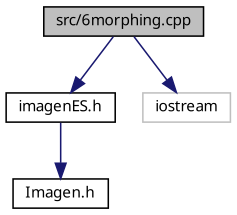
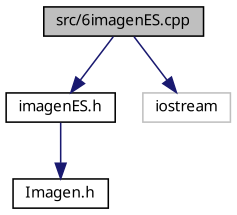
(124, 22) -> (124, 22)
